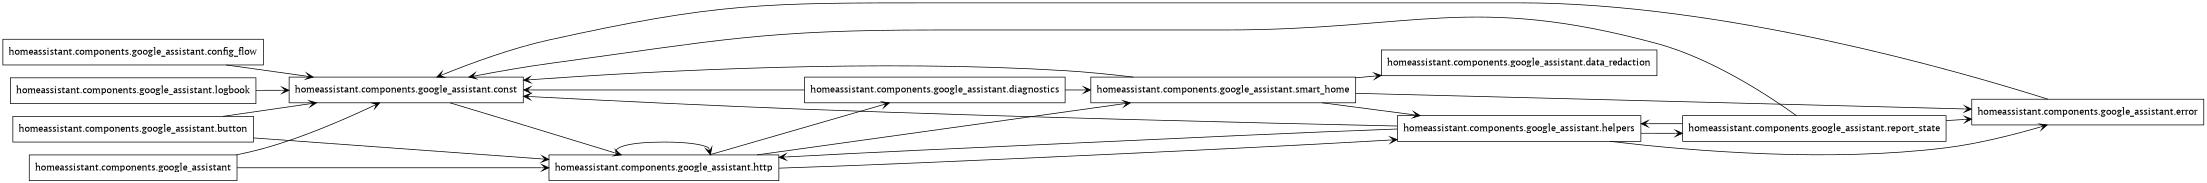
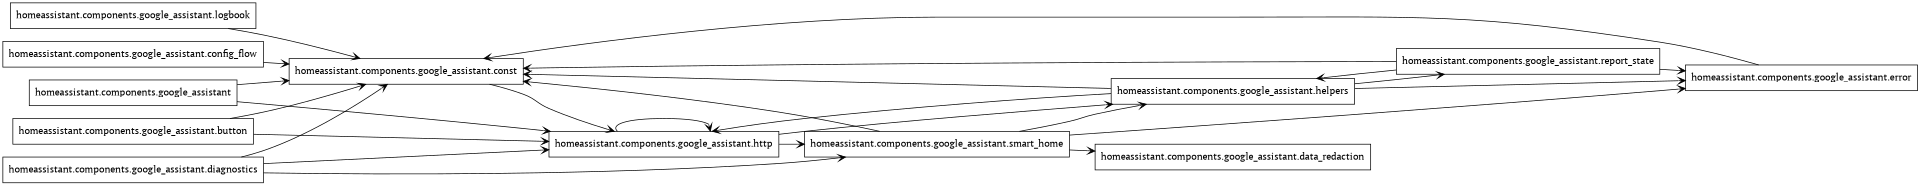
(796, 130) -> (403, 157)
